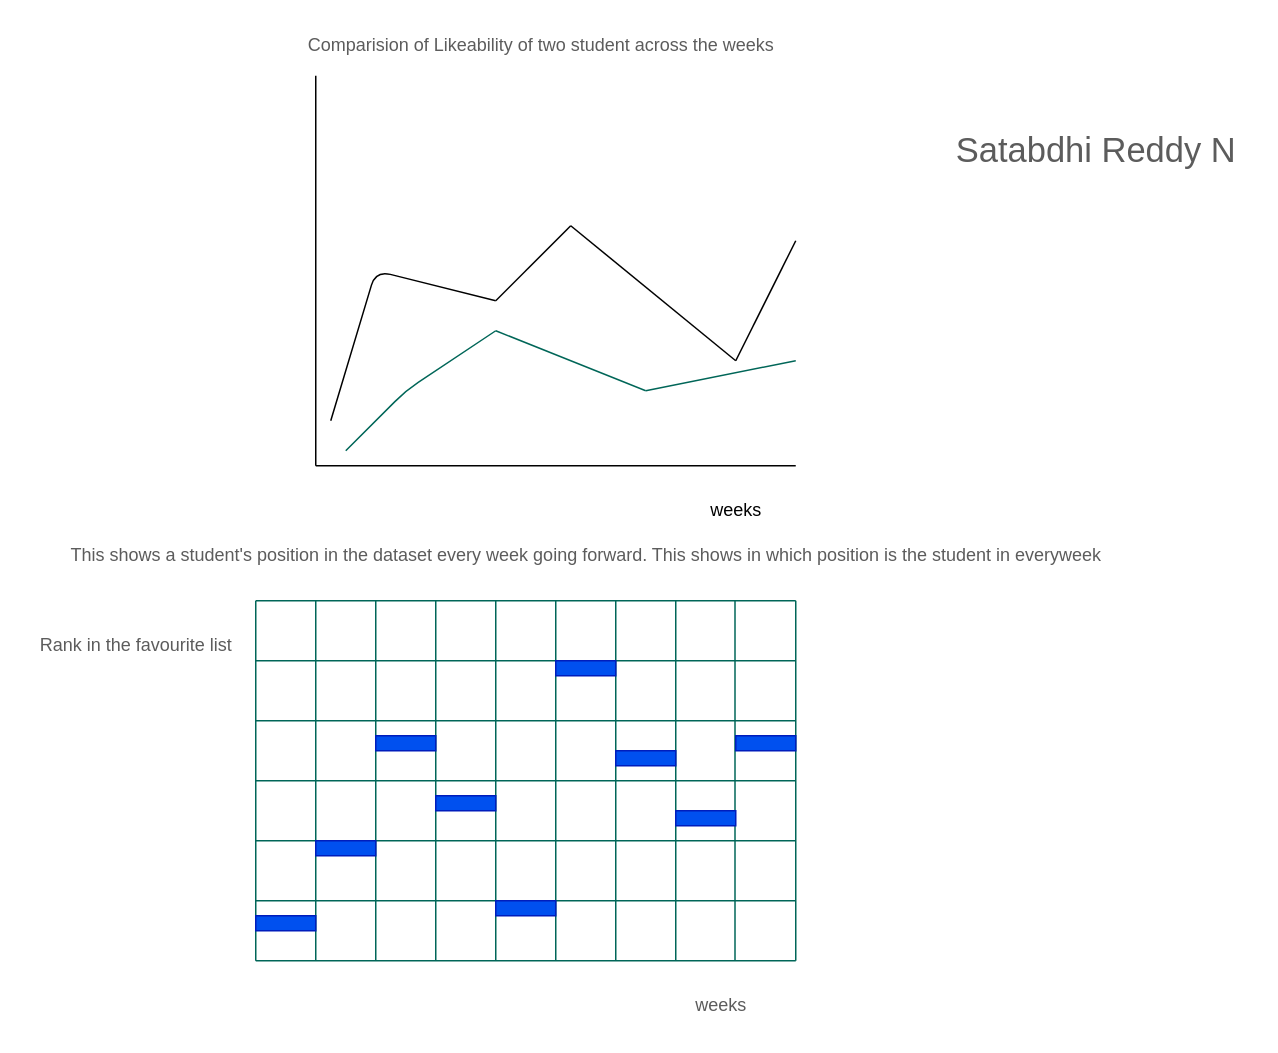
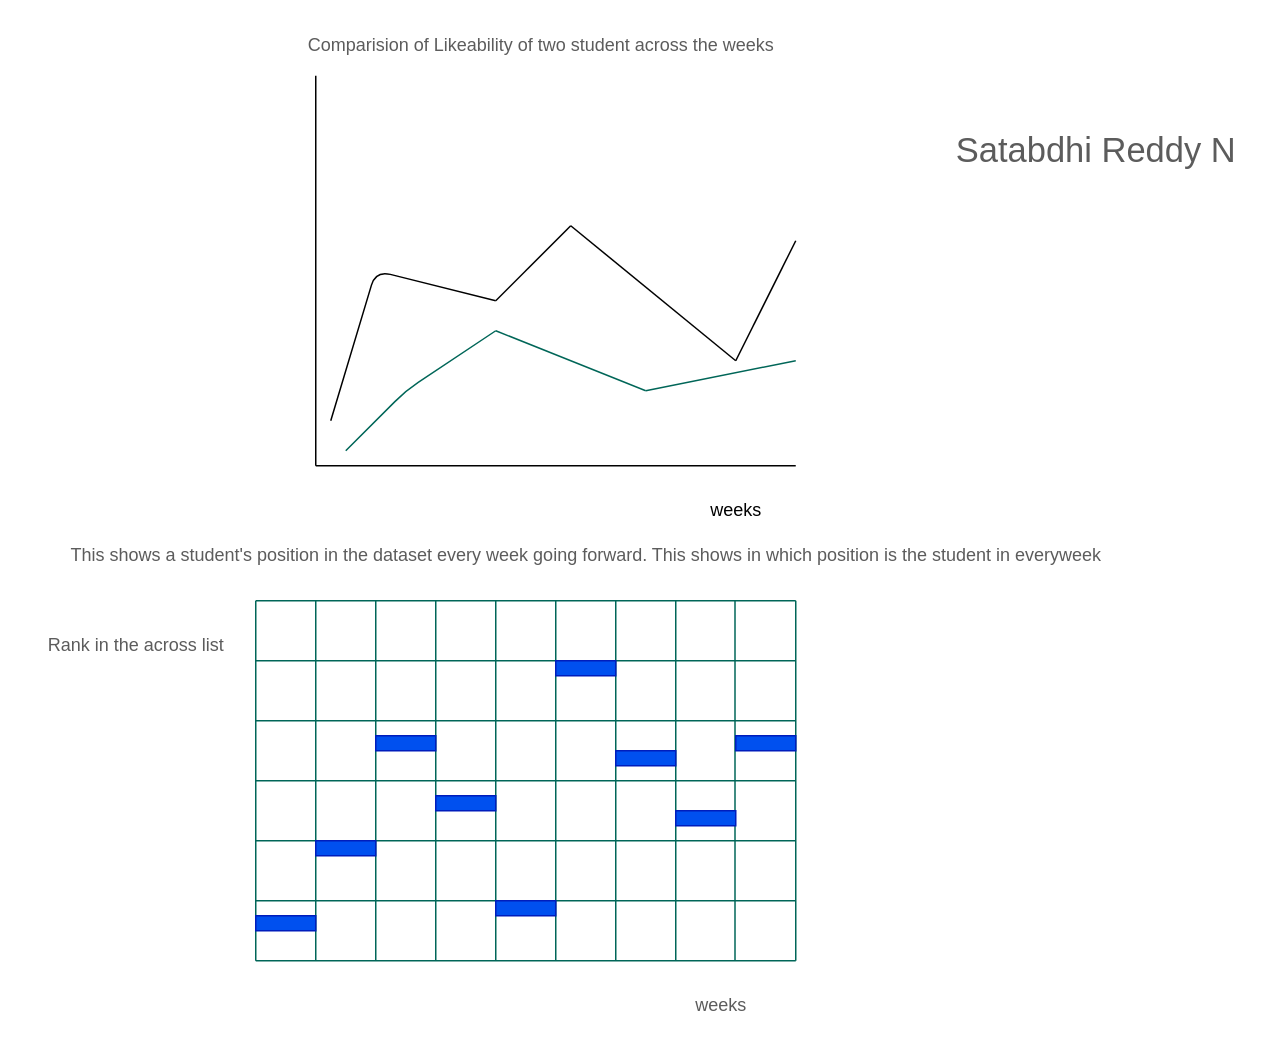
(137, 646) -> (137, 646)
